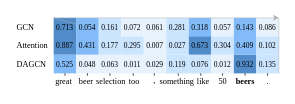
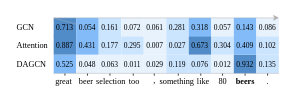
(279, 45) -> none
none -> (165, 73)
(223, 80) -> (223, 80)
